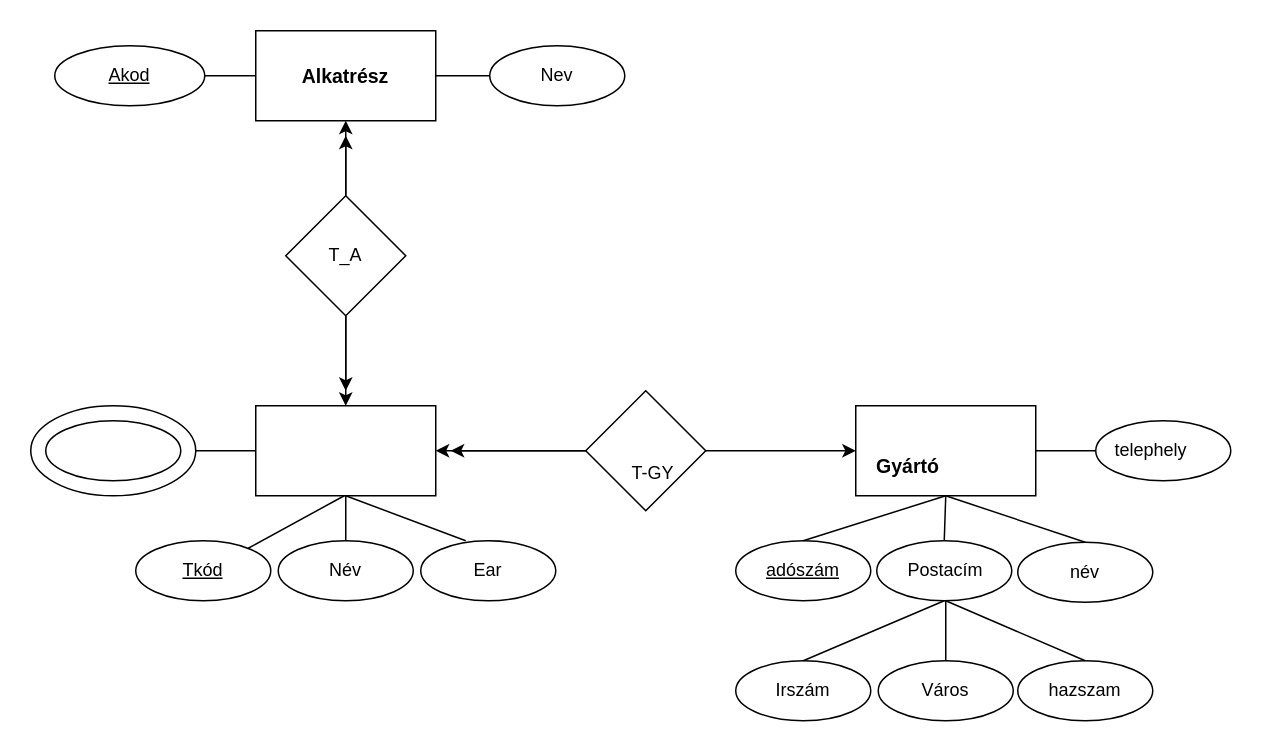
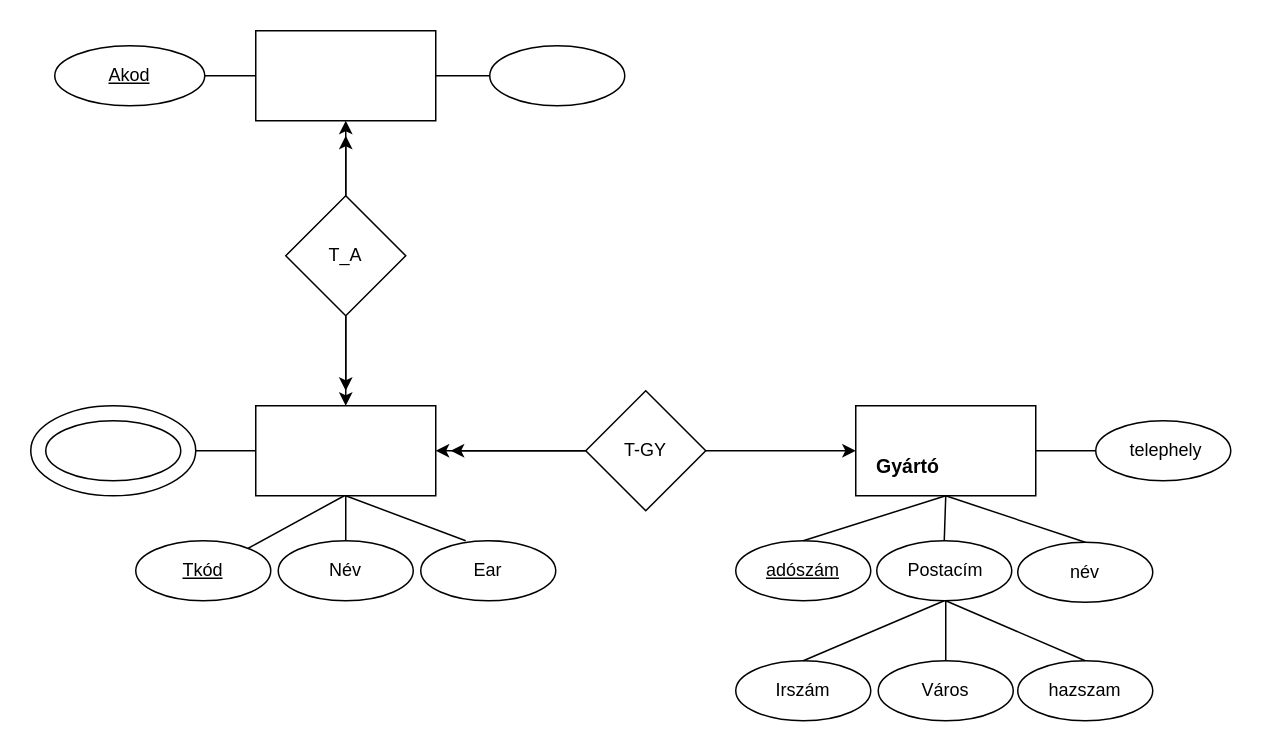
(346, 76) -> none
(557, 76) -> none
(1151, 451) -> (1166, 451)
(653, 473) -> (646, 451)
